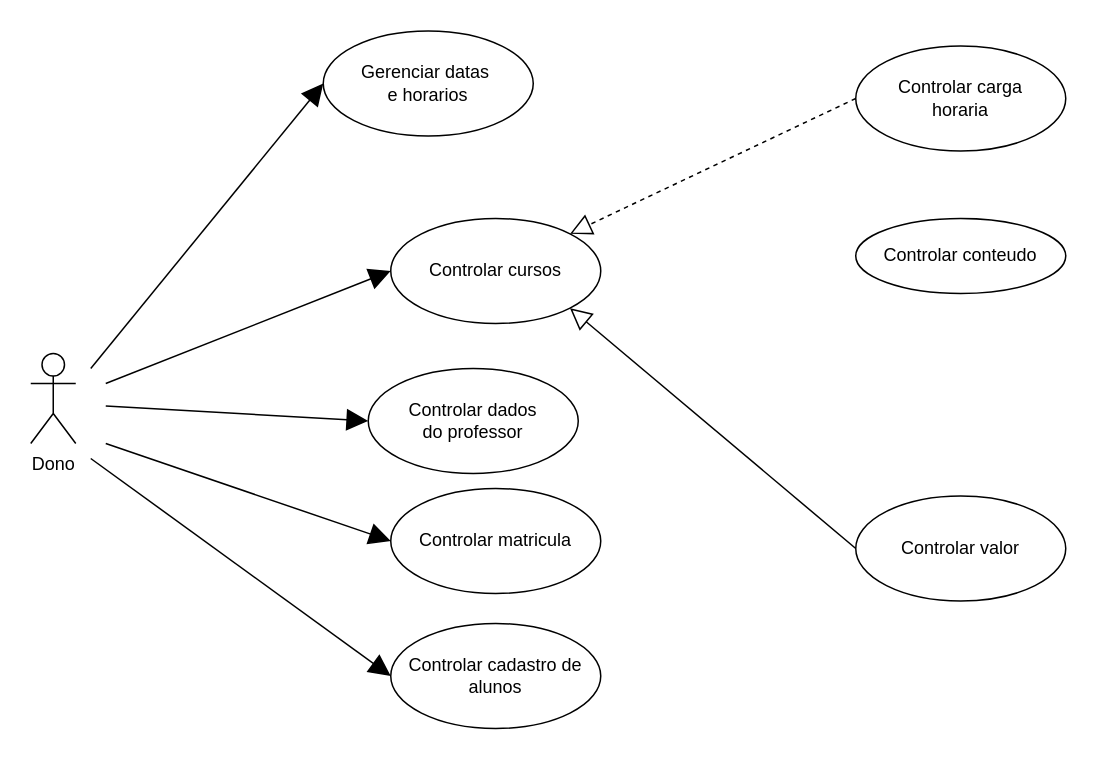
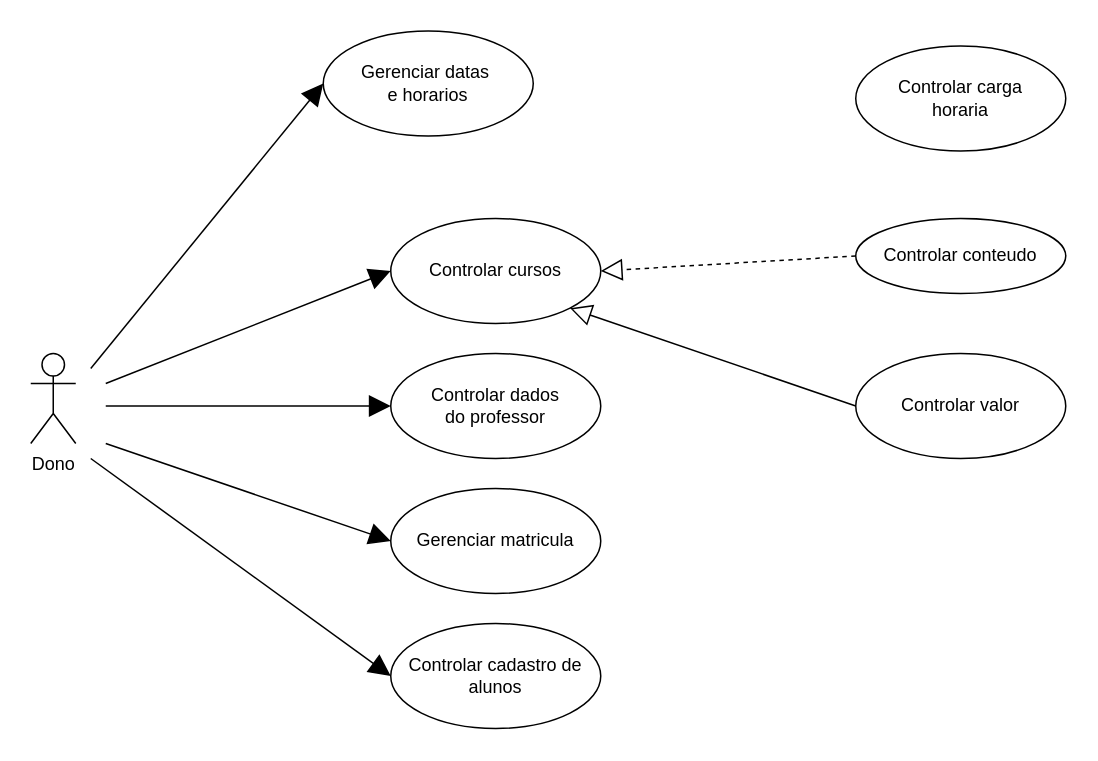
(723, 161) -> none
none -> (739, 263)
(473, 421) -> (496, 406)
(496, 541) -> (496, 541)
(961, 548) -> (961, 406)
